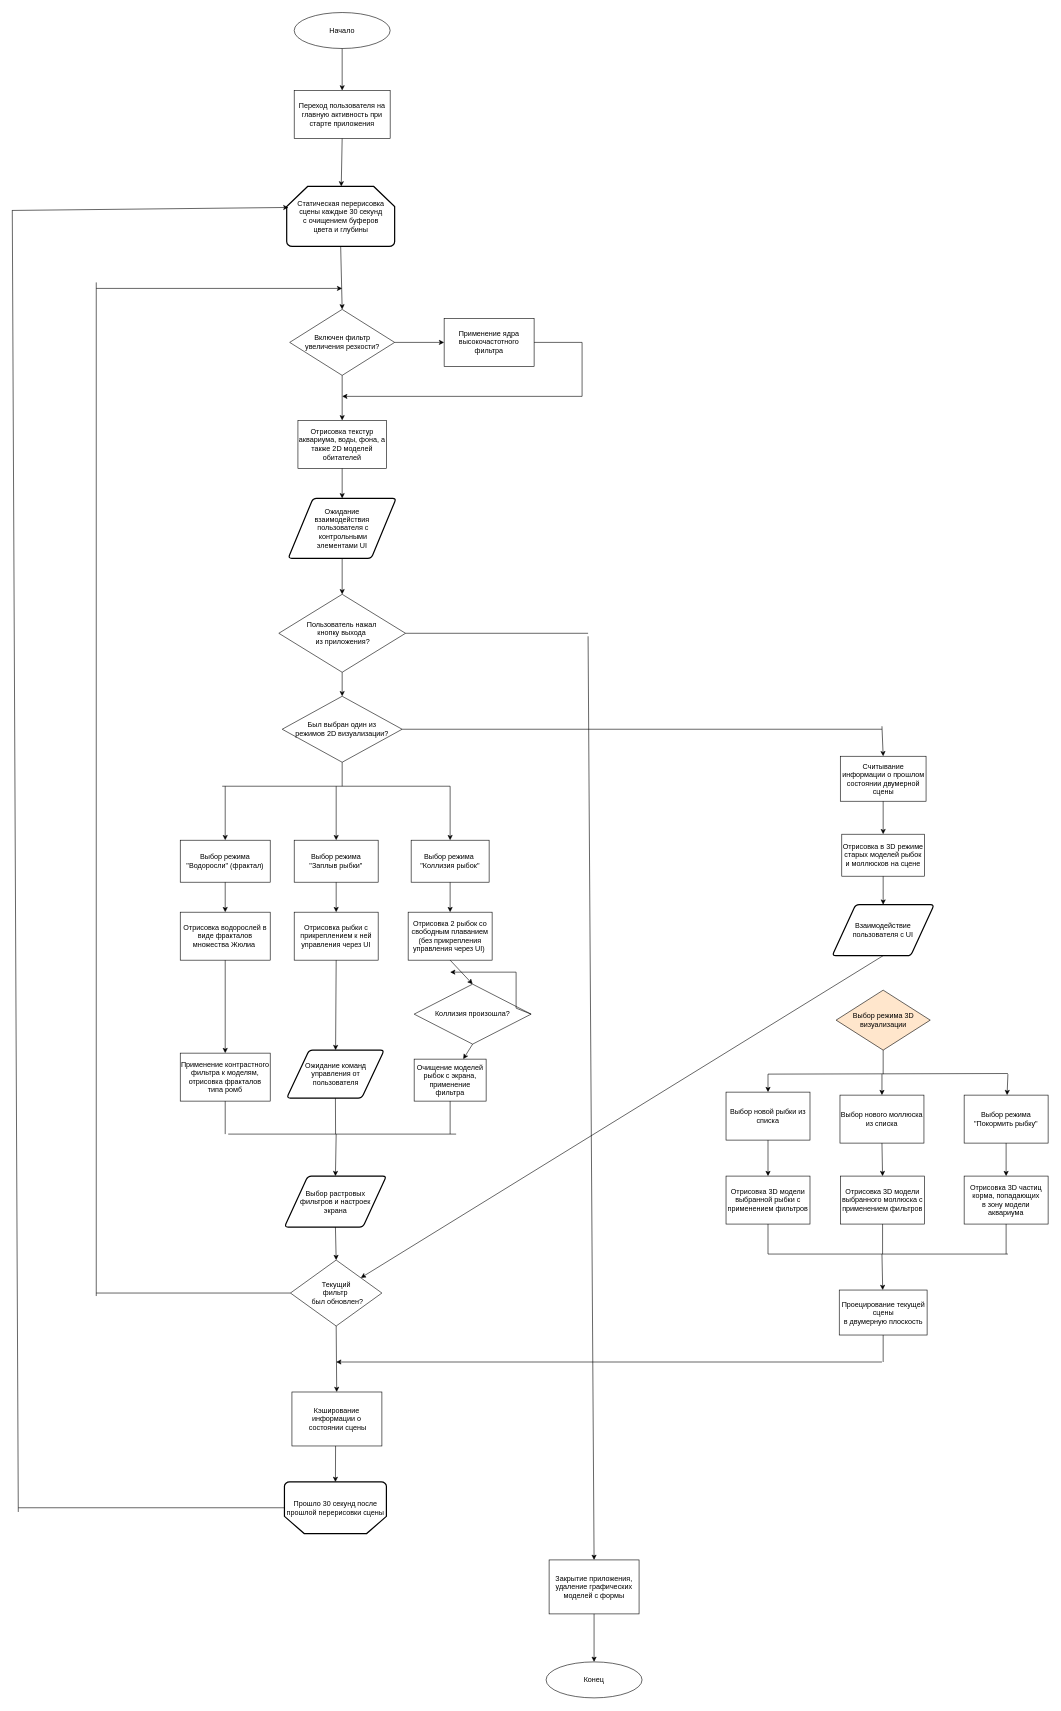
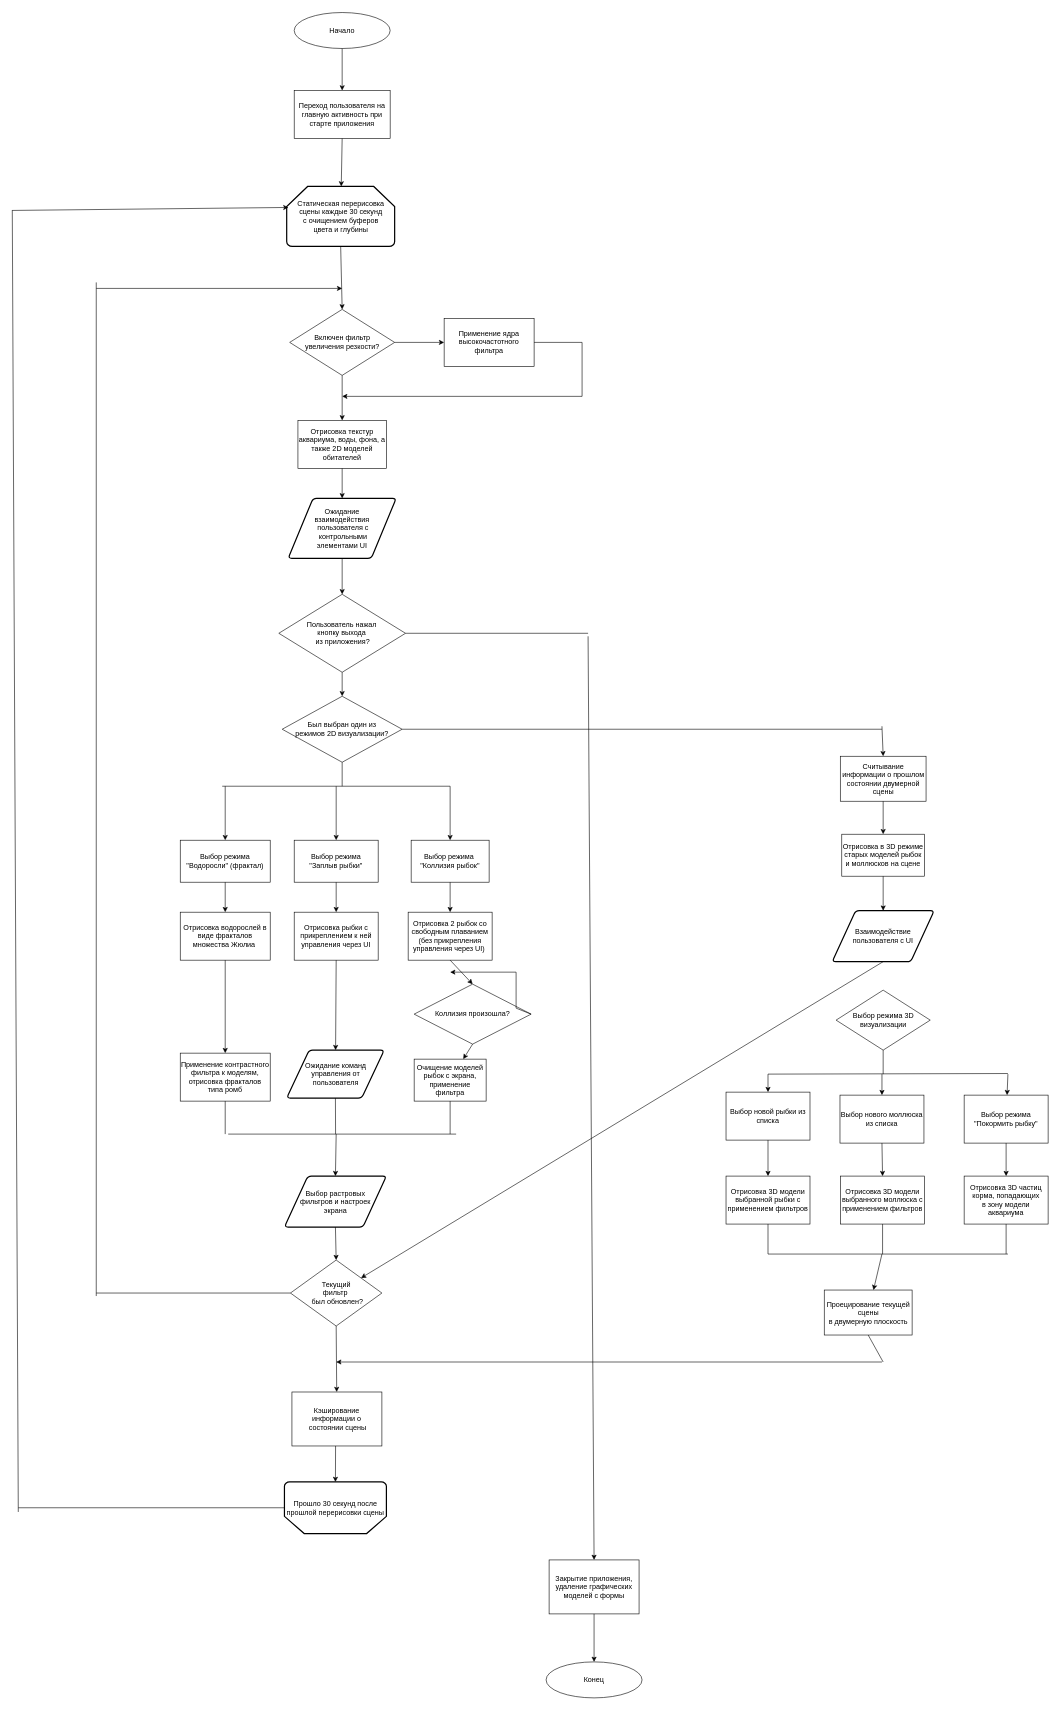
(884, 930) -> (884, 936)
(884, 1020) -> (884, 1020)
(884, 1313) -> (869, 1313)
